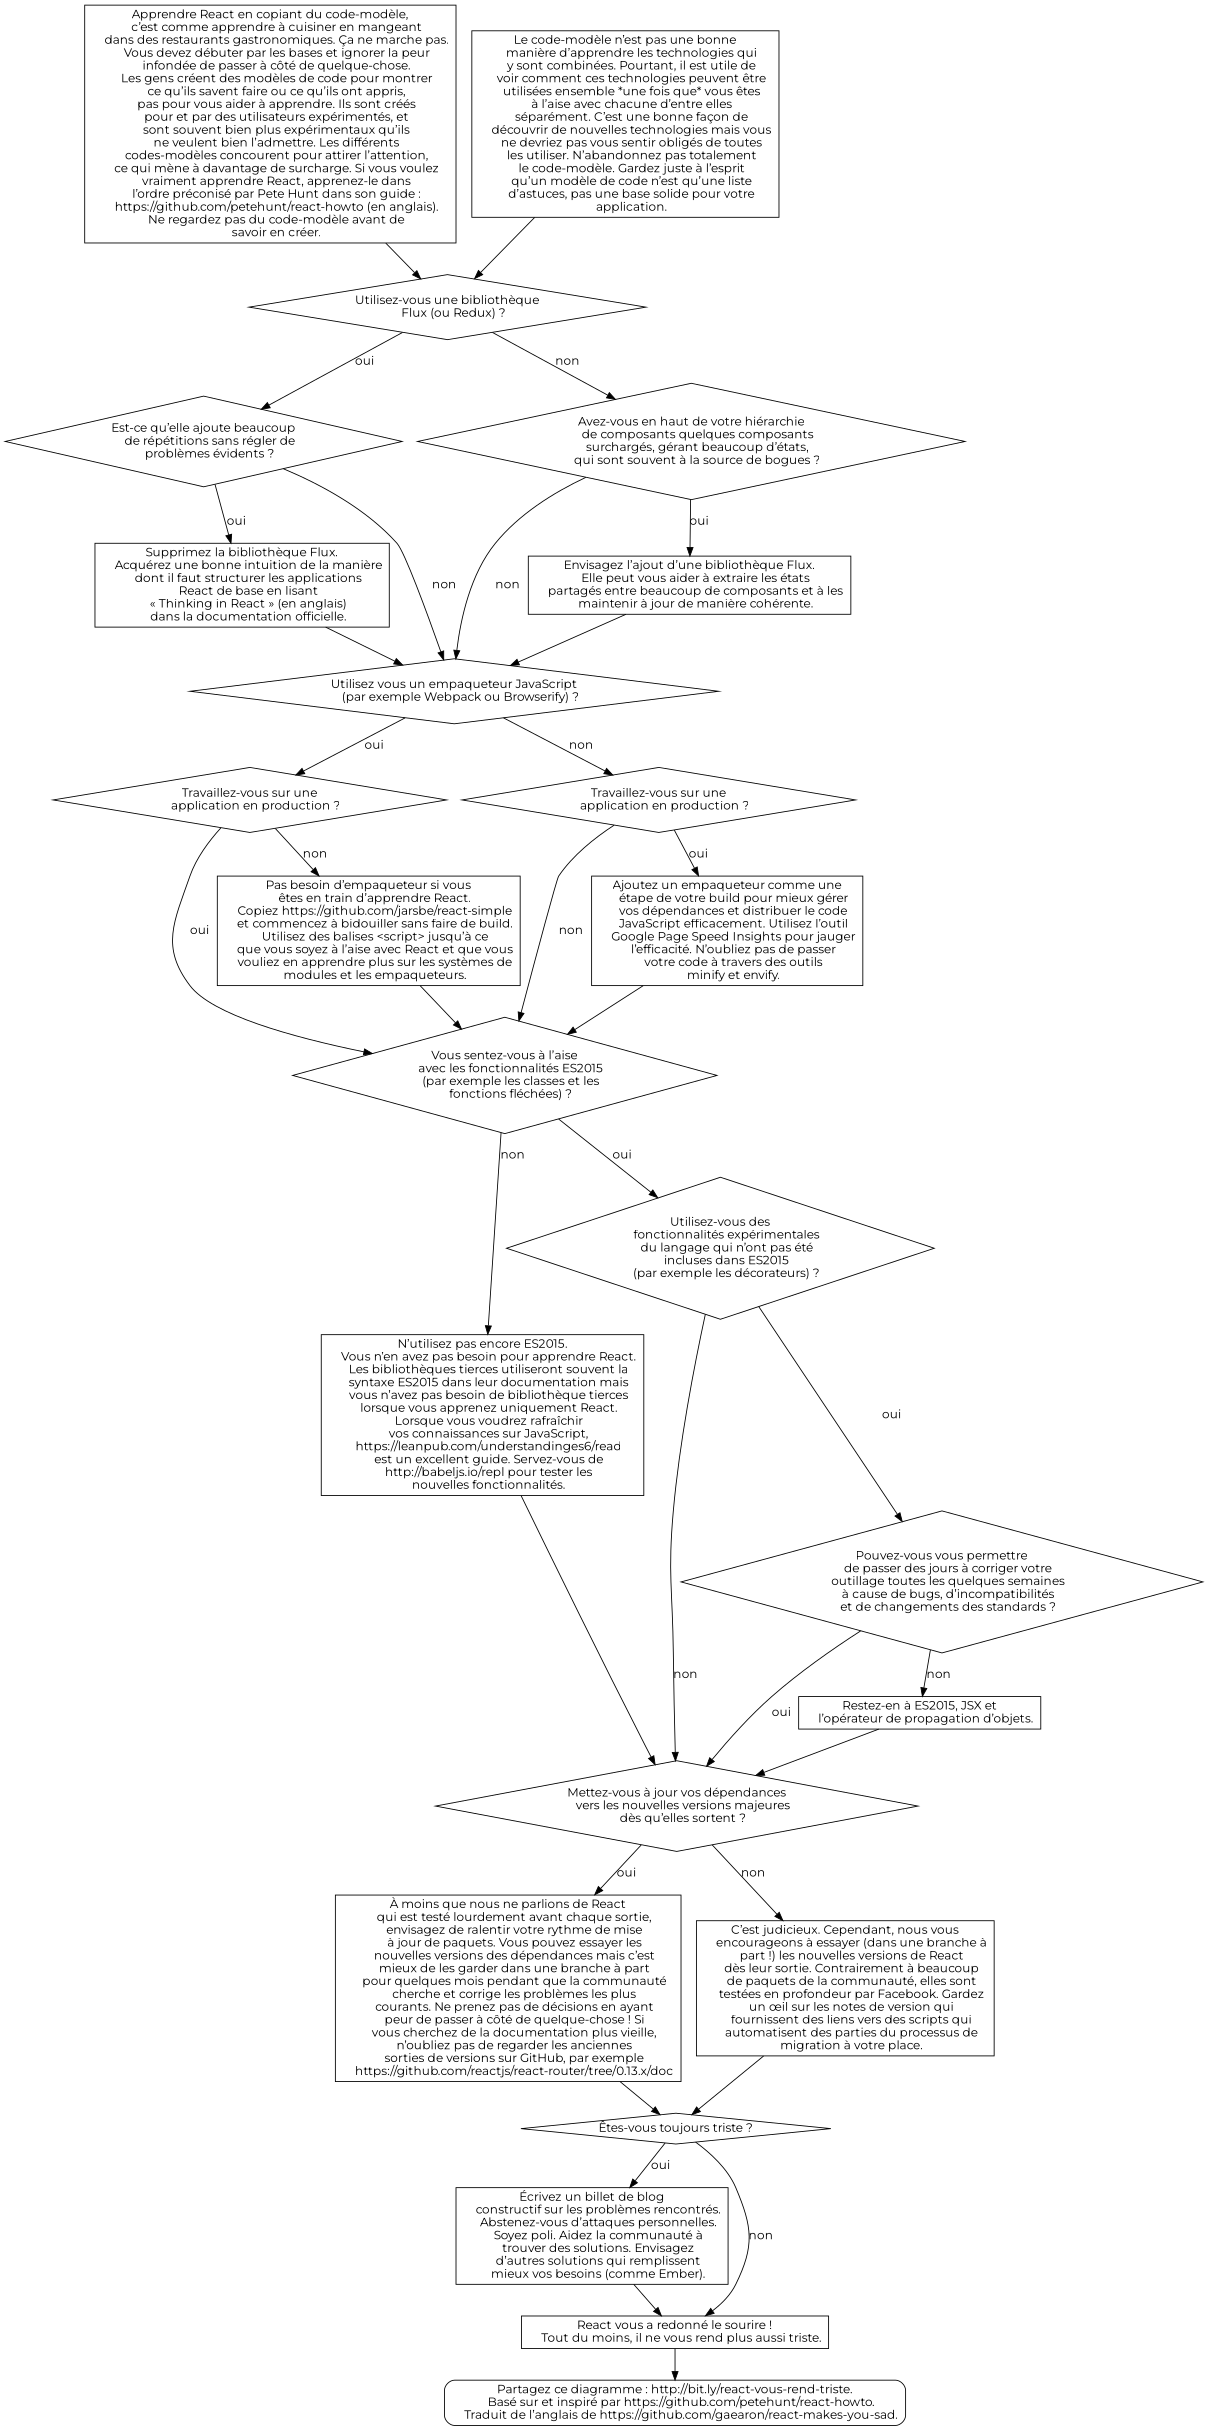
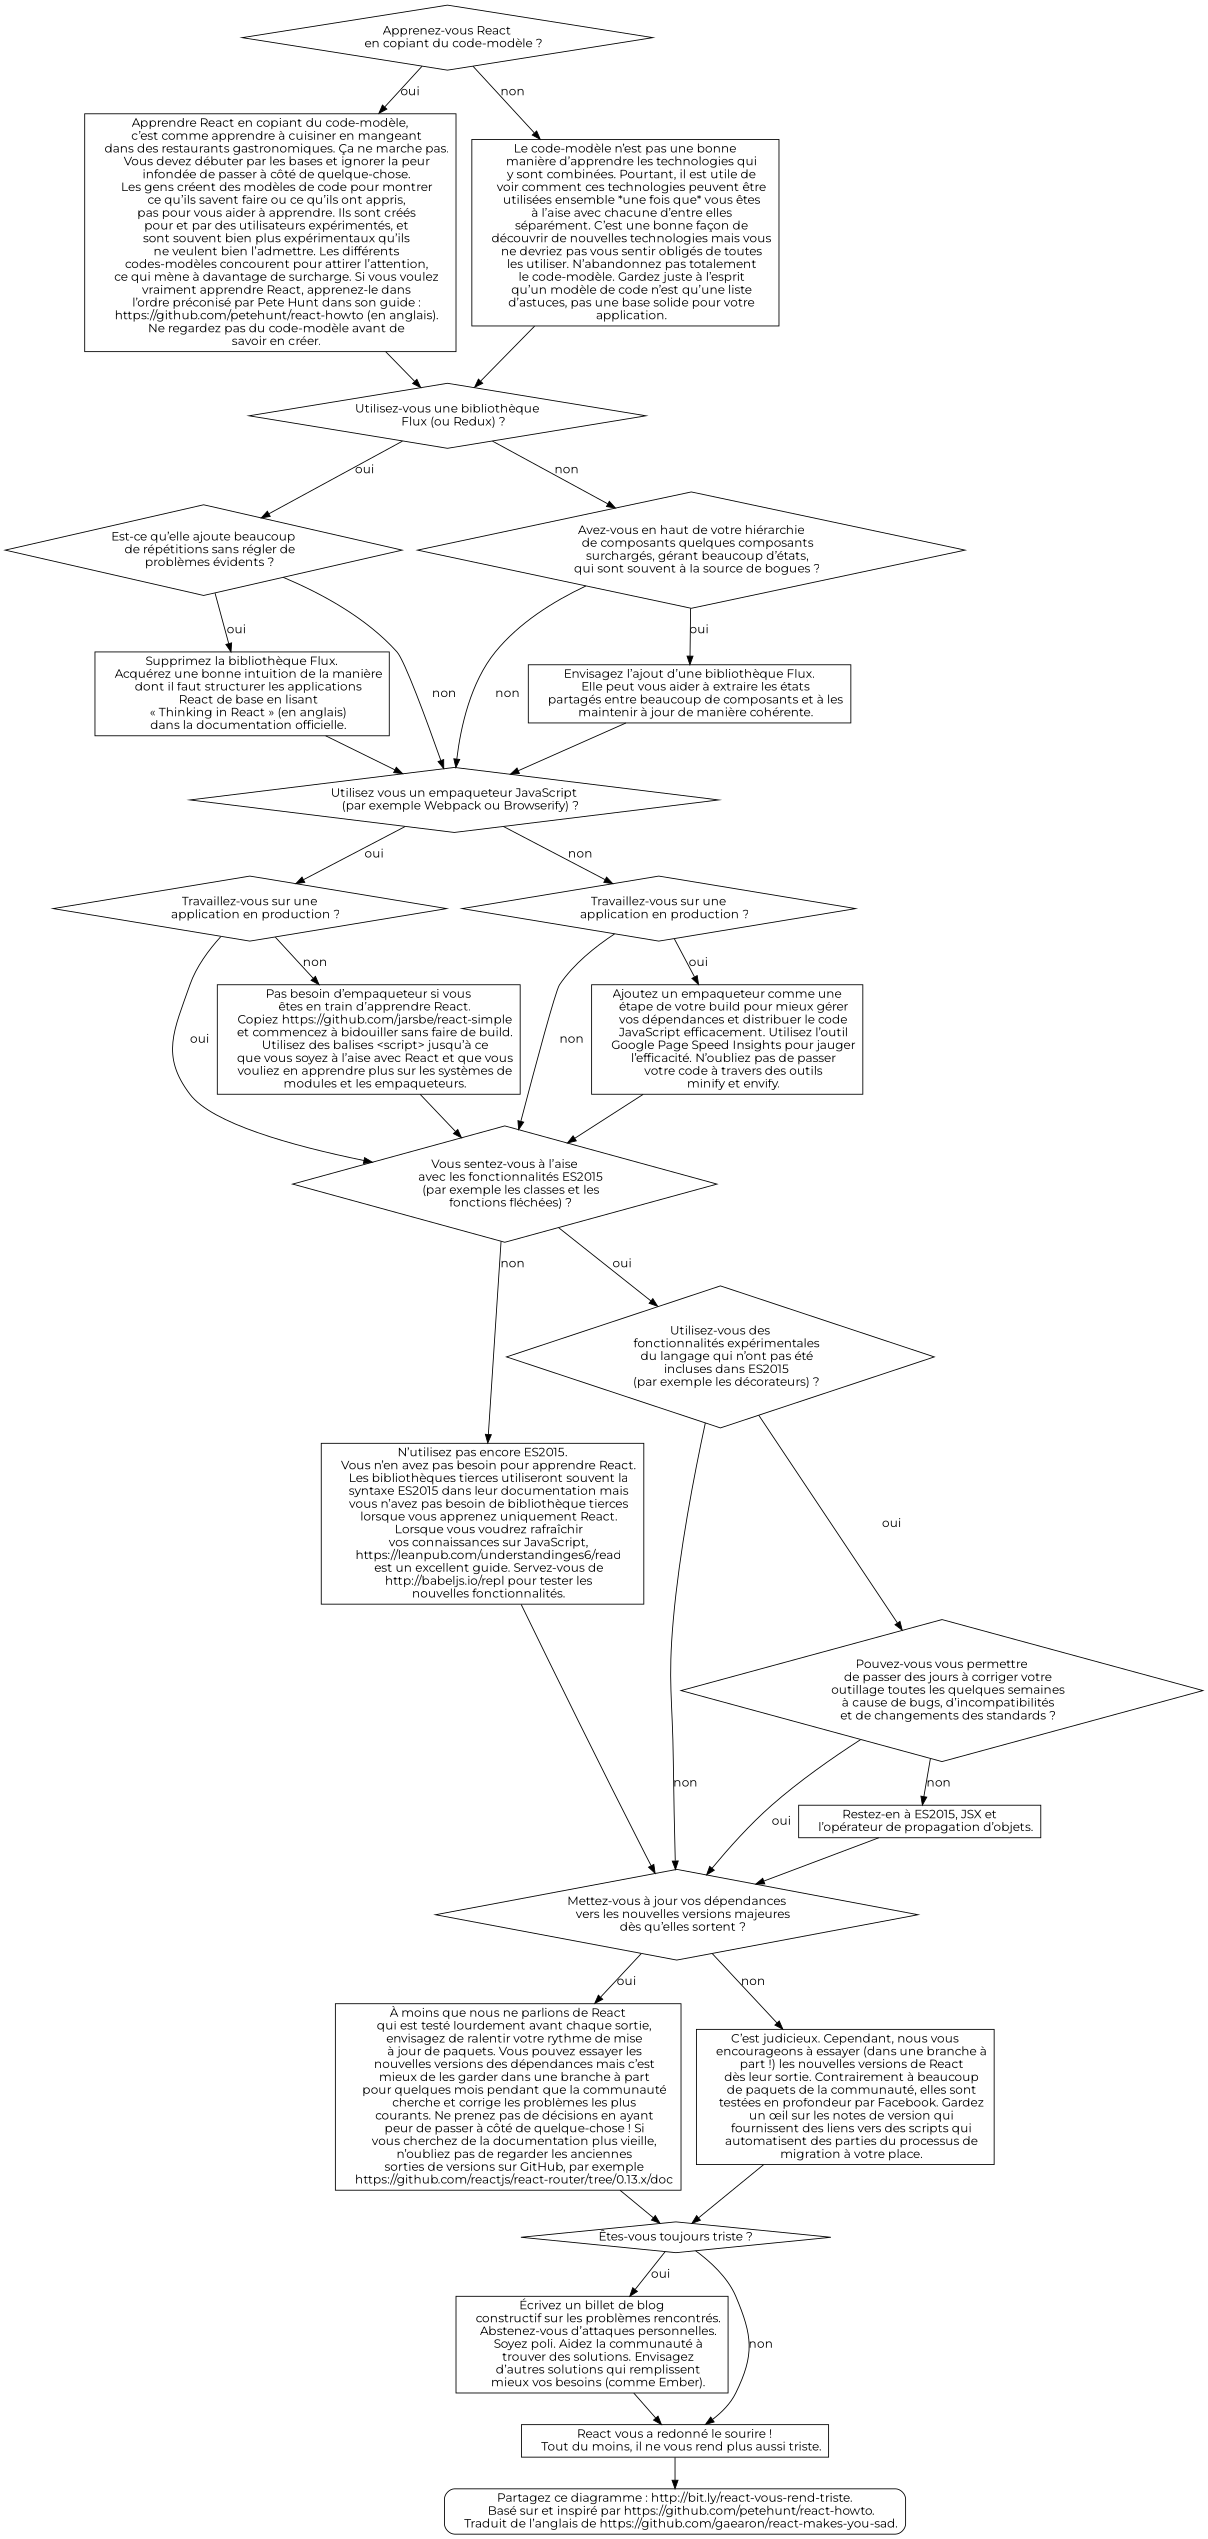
none -> (447, 38)
